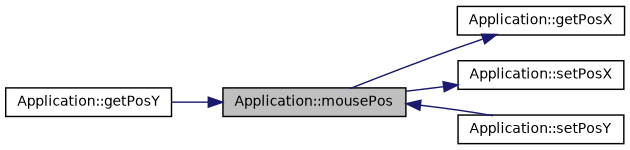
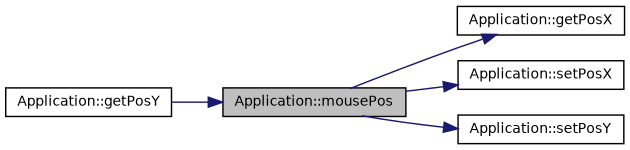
(457, 110) -> (403, 122)
